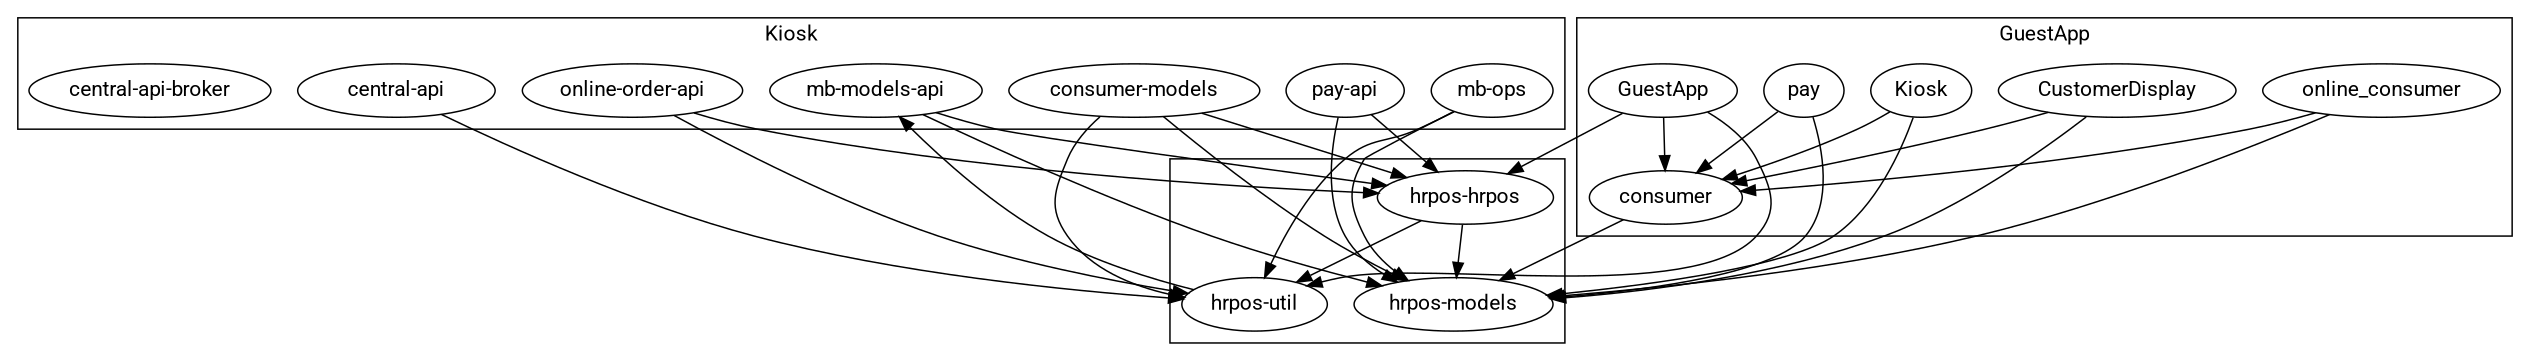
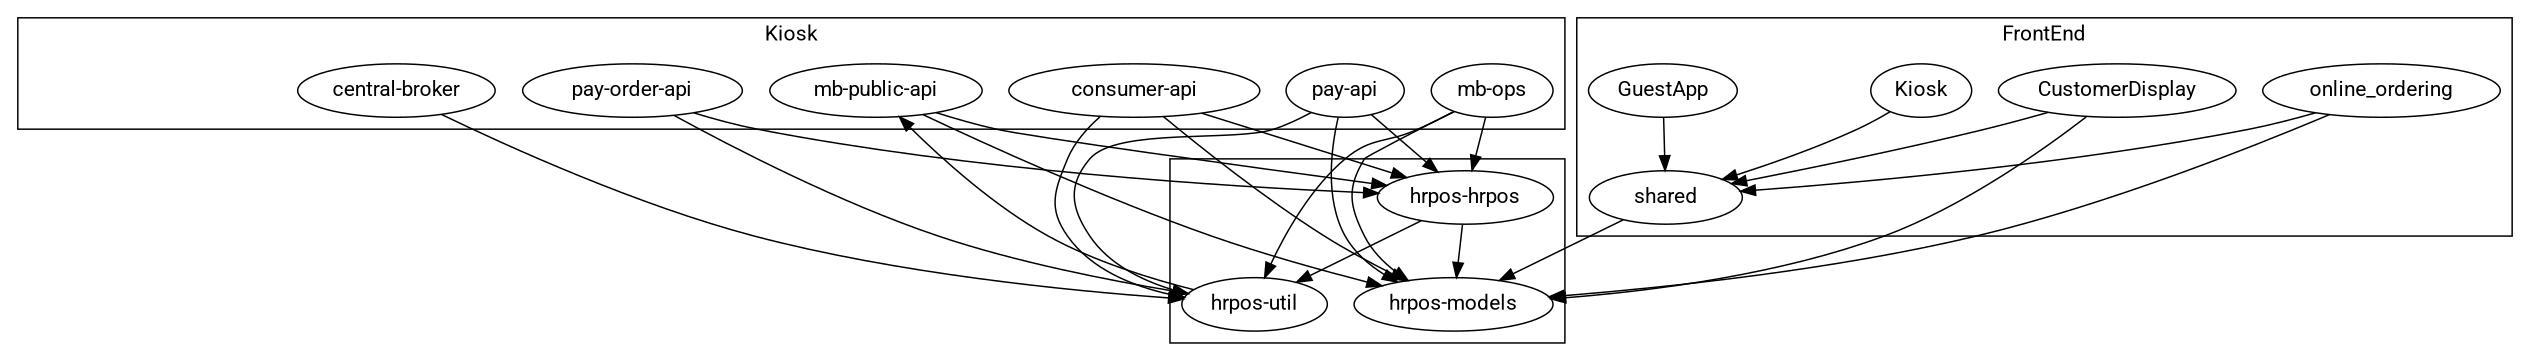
(2044, 35) -> (2044, 35)
(150, 91) -> none
(396, 91) -> (396, 91)
(632, 91) -> (632, 91)
(876, 91) -> (876, 91)
(1134, 91) -> (1134, 91)
(1804, 91) -> none
(2381, 91) -> (2381, 91)
(1567, 143) -> (1480, 138)
(1666, 197) -> (1666, 197)
(1812, 247) -> none
(1619, 275) -> (1091, 158)
